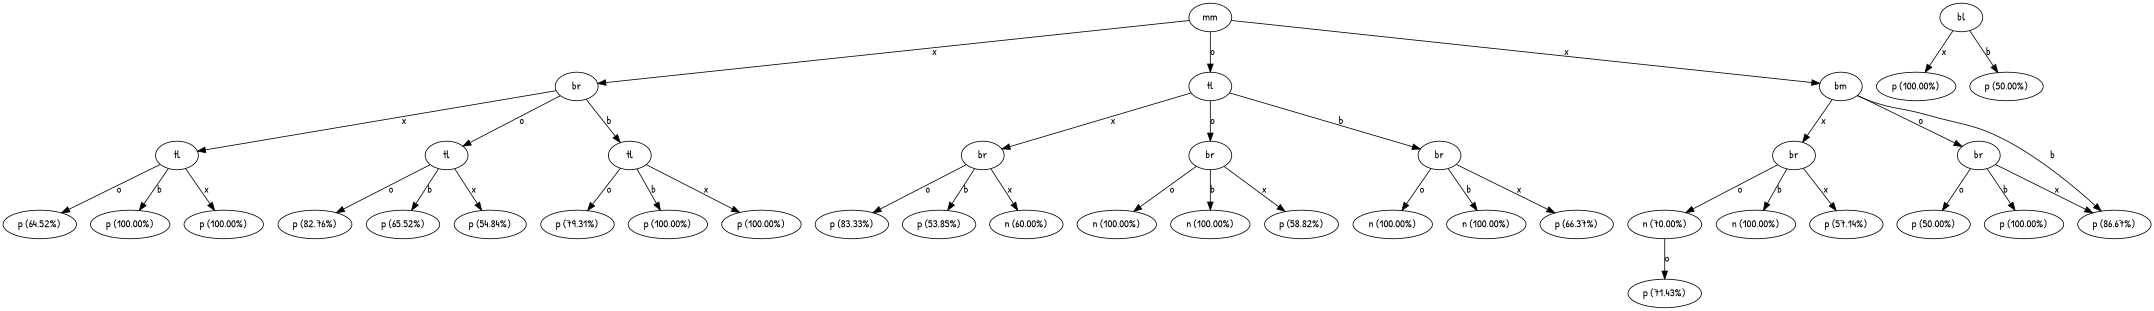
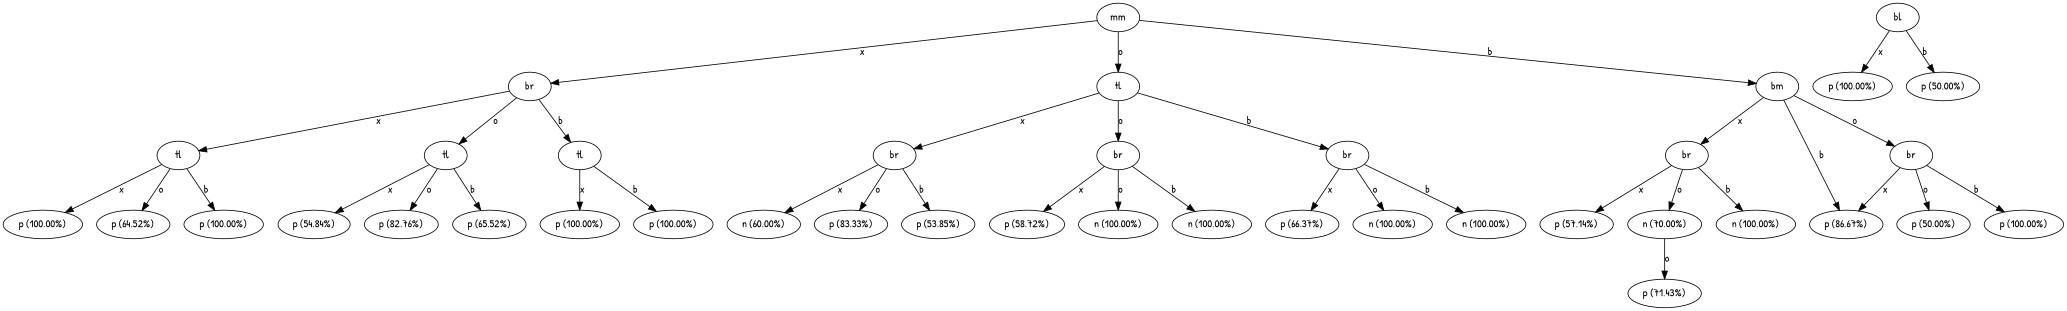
(1567, 52) -> (1491, 52)
(577, 224) -> none
(1301, 224) -> (1027, 224)
